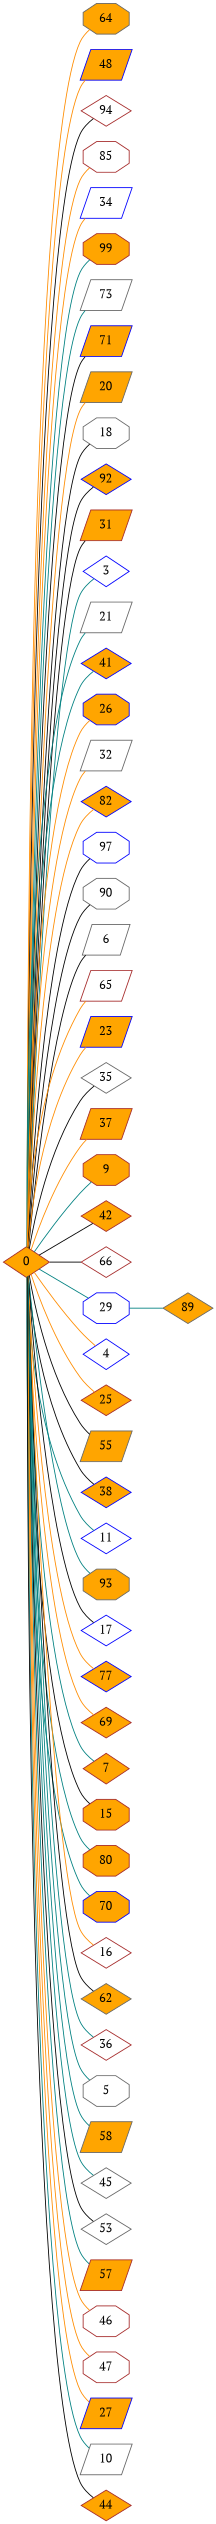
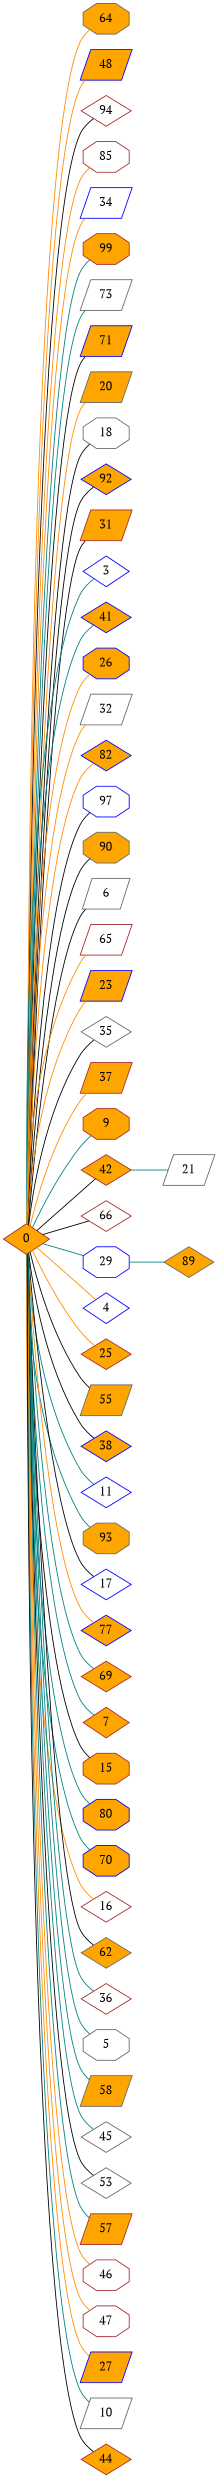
(106, 894) -> (106, 848)
(34, 937) -> (150, 1170)
(49, 1567) -> (49, 1519)
(106, 1861) -> (106, 1815)
